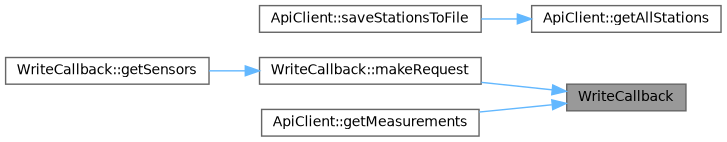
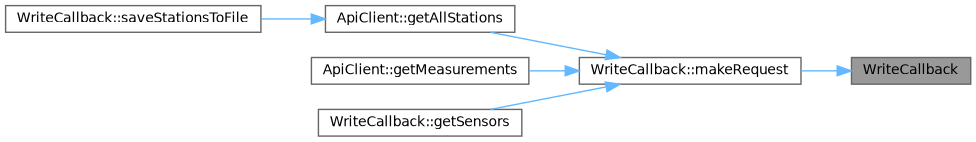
(370, 19) -> (133, 19)
none -> (548, 44)
(516, 108) -> (547, 71)
